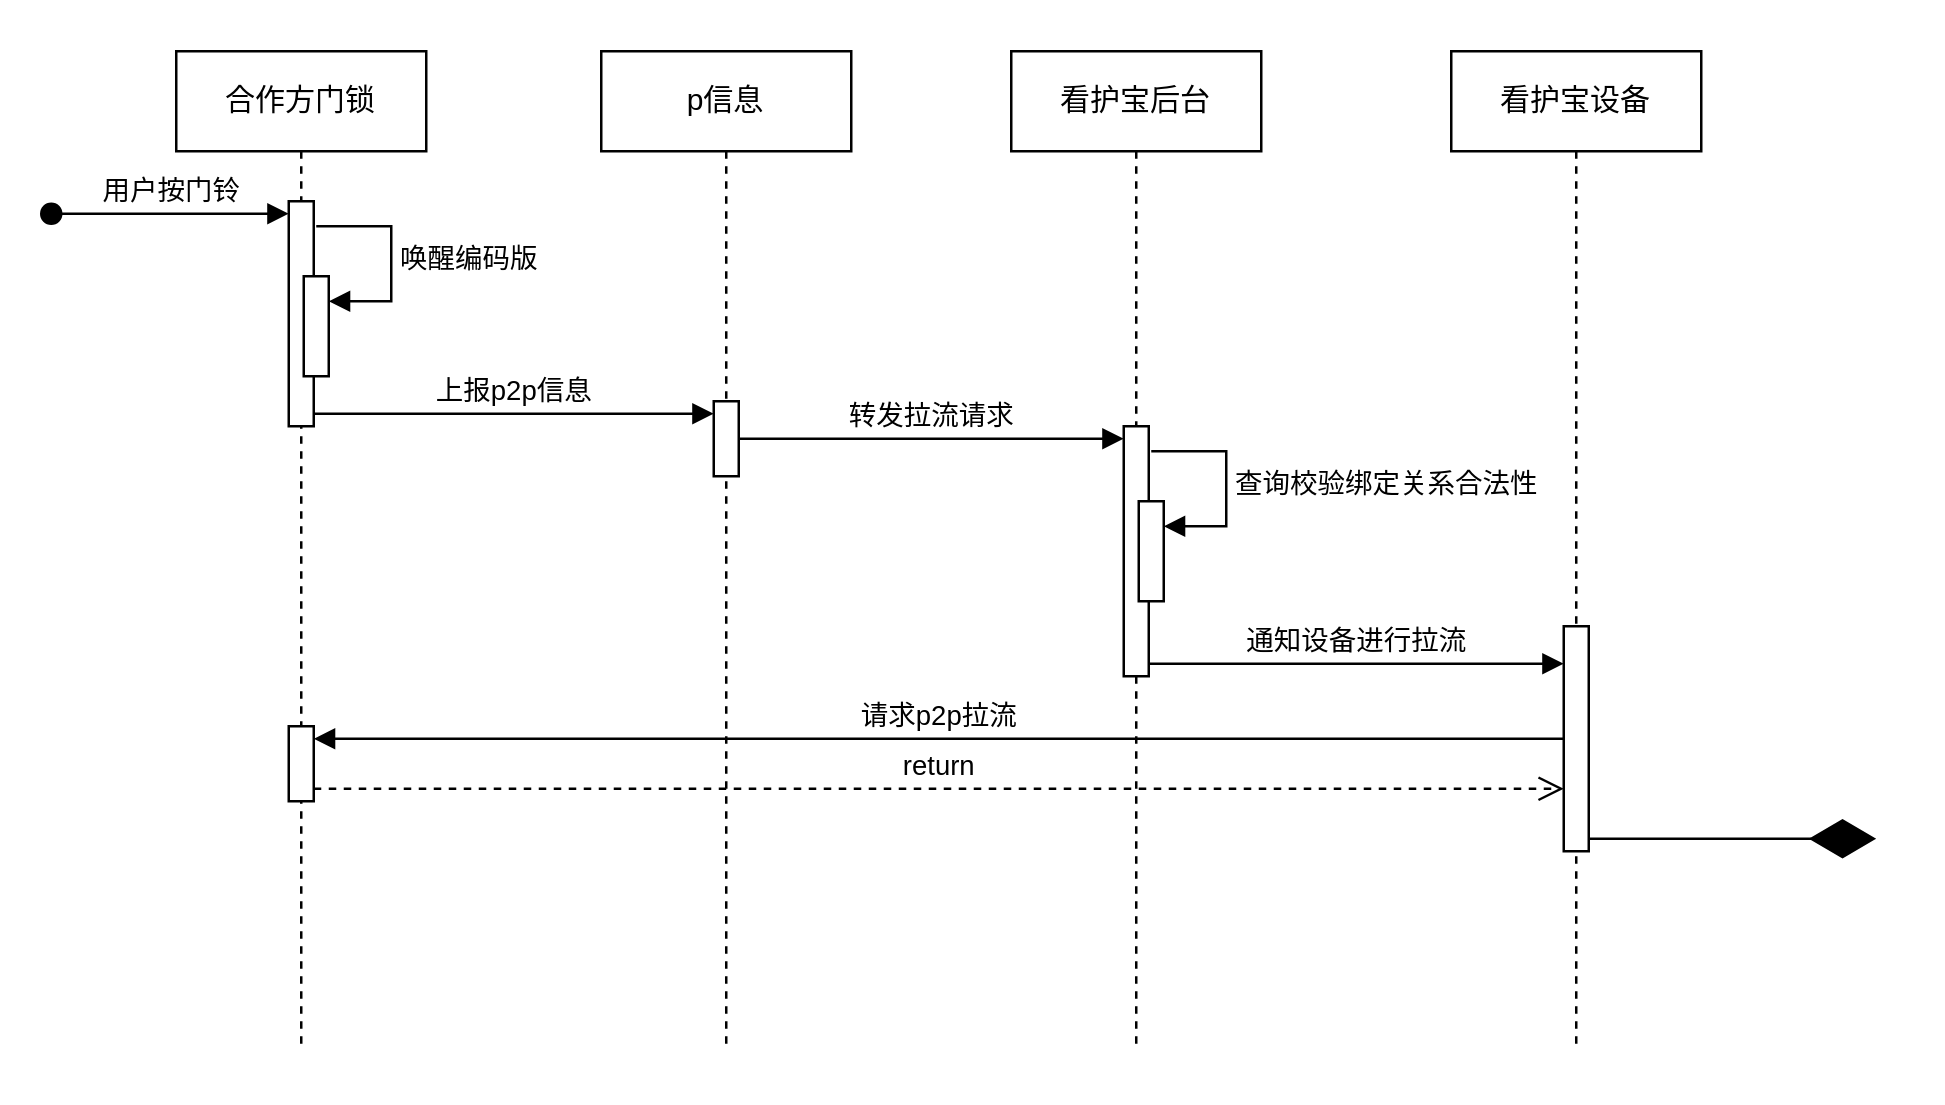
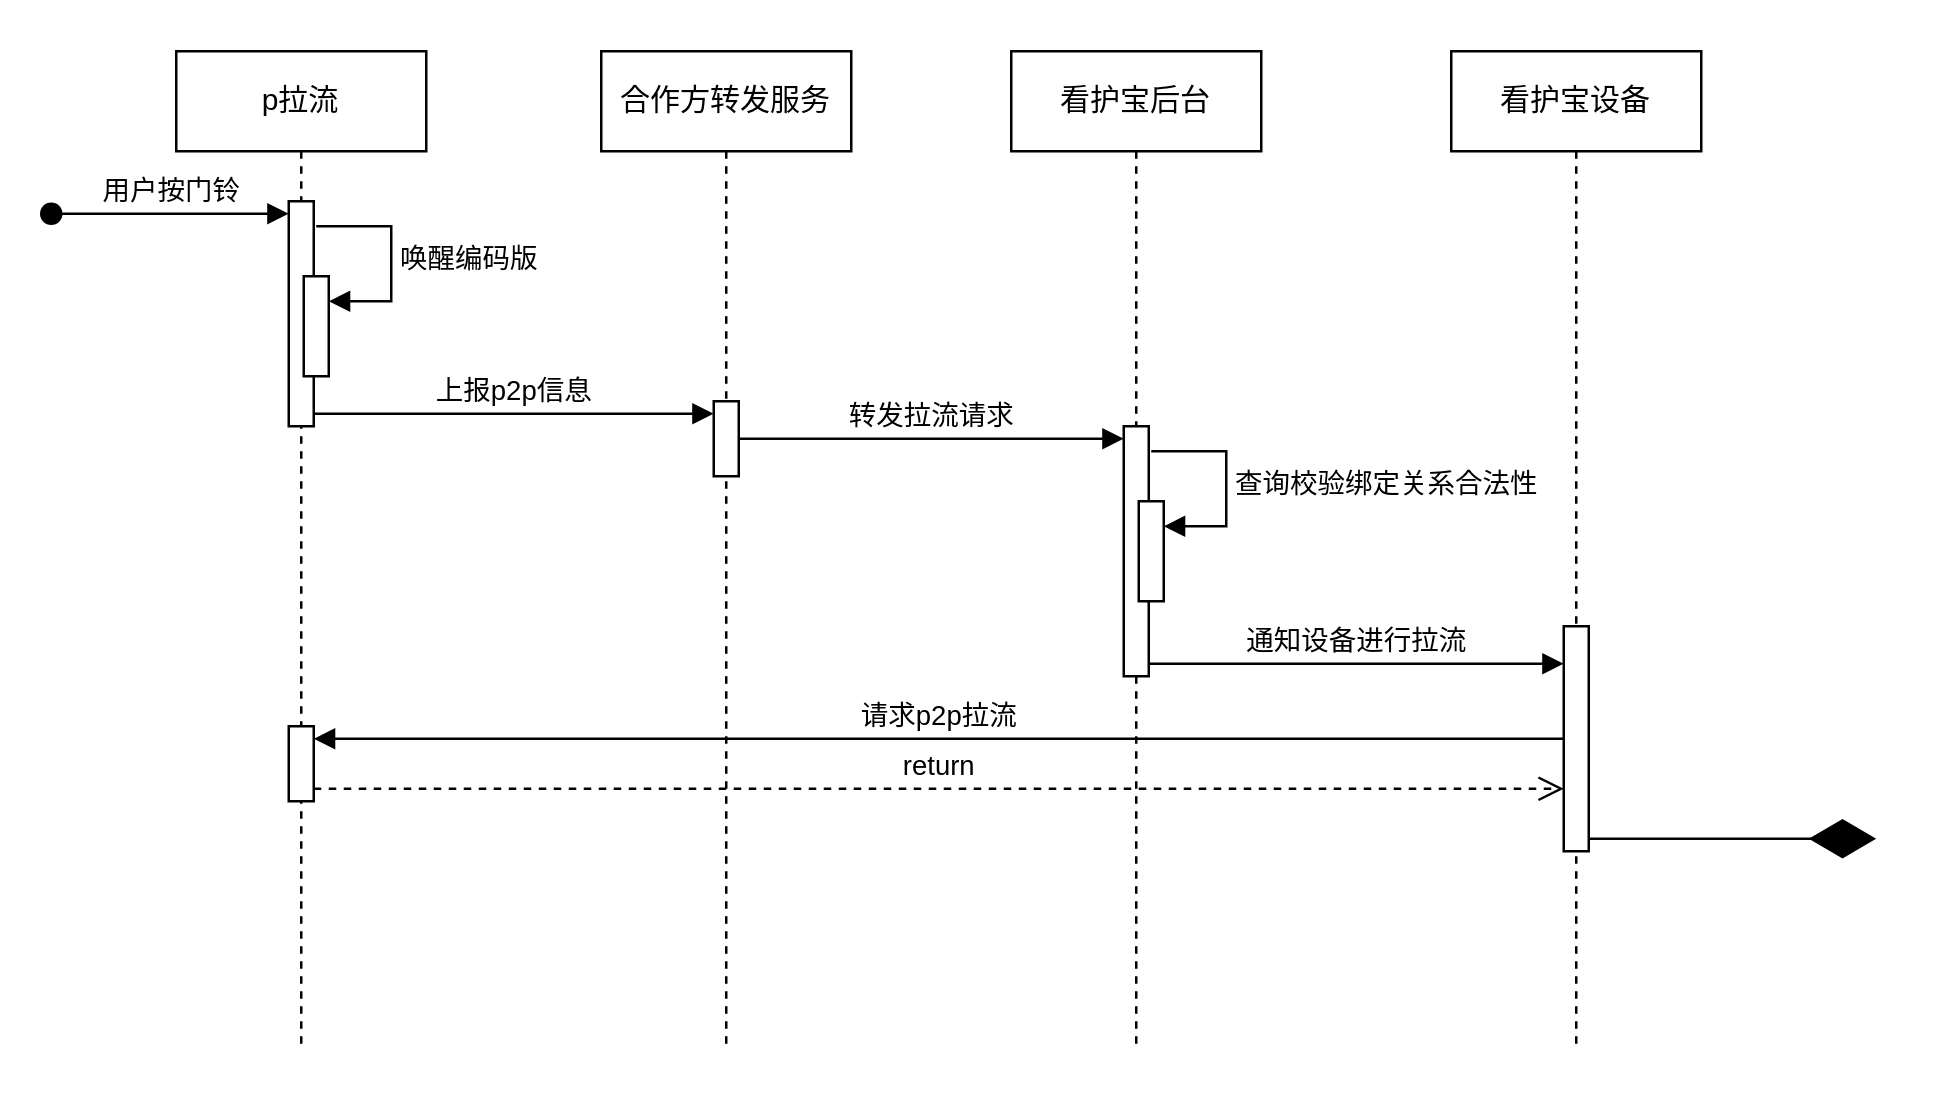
(301, 101) -> (301, 101)
(726, 101) -> (726, 101)
